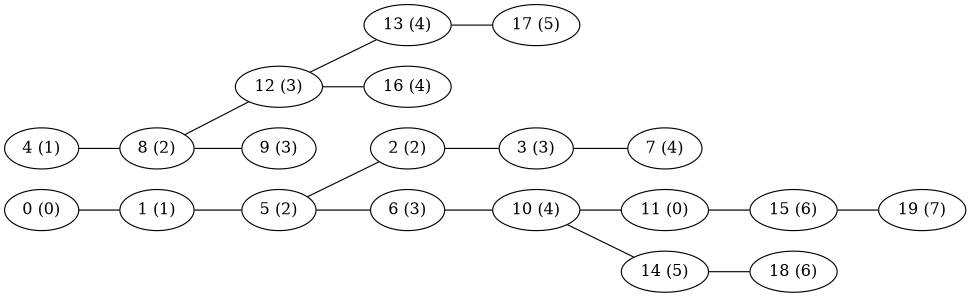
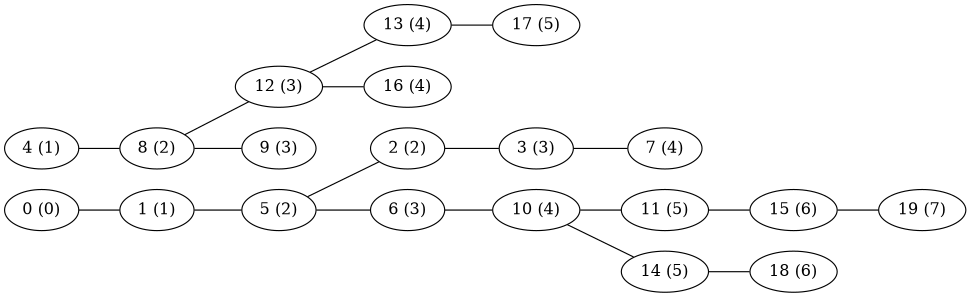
(665, 210) -> (665, 210)
